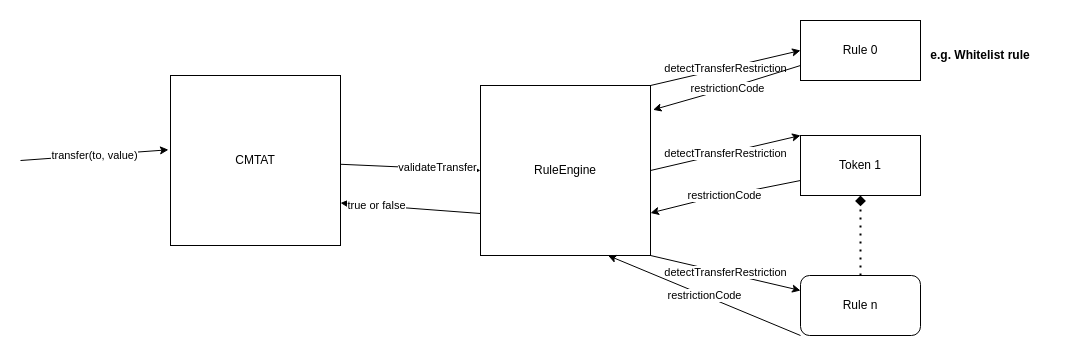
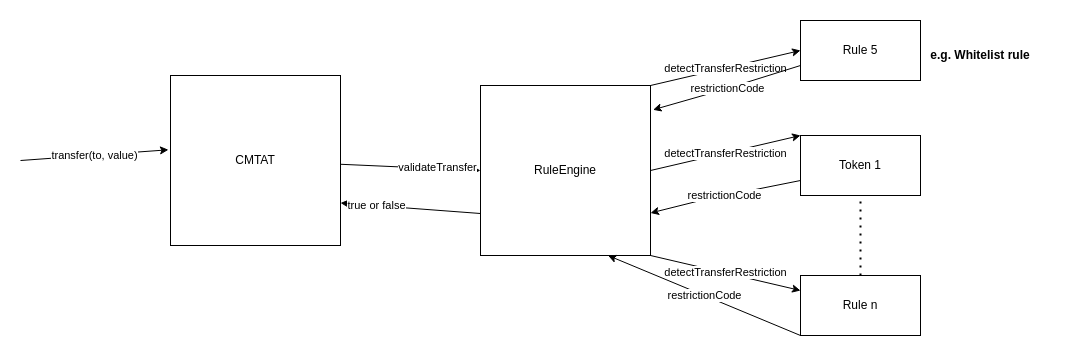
(861, 51) -> (861, 51)
(861, 206) -> (861, 202)
(861, 306) -> (861, 306)
